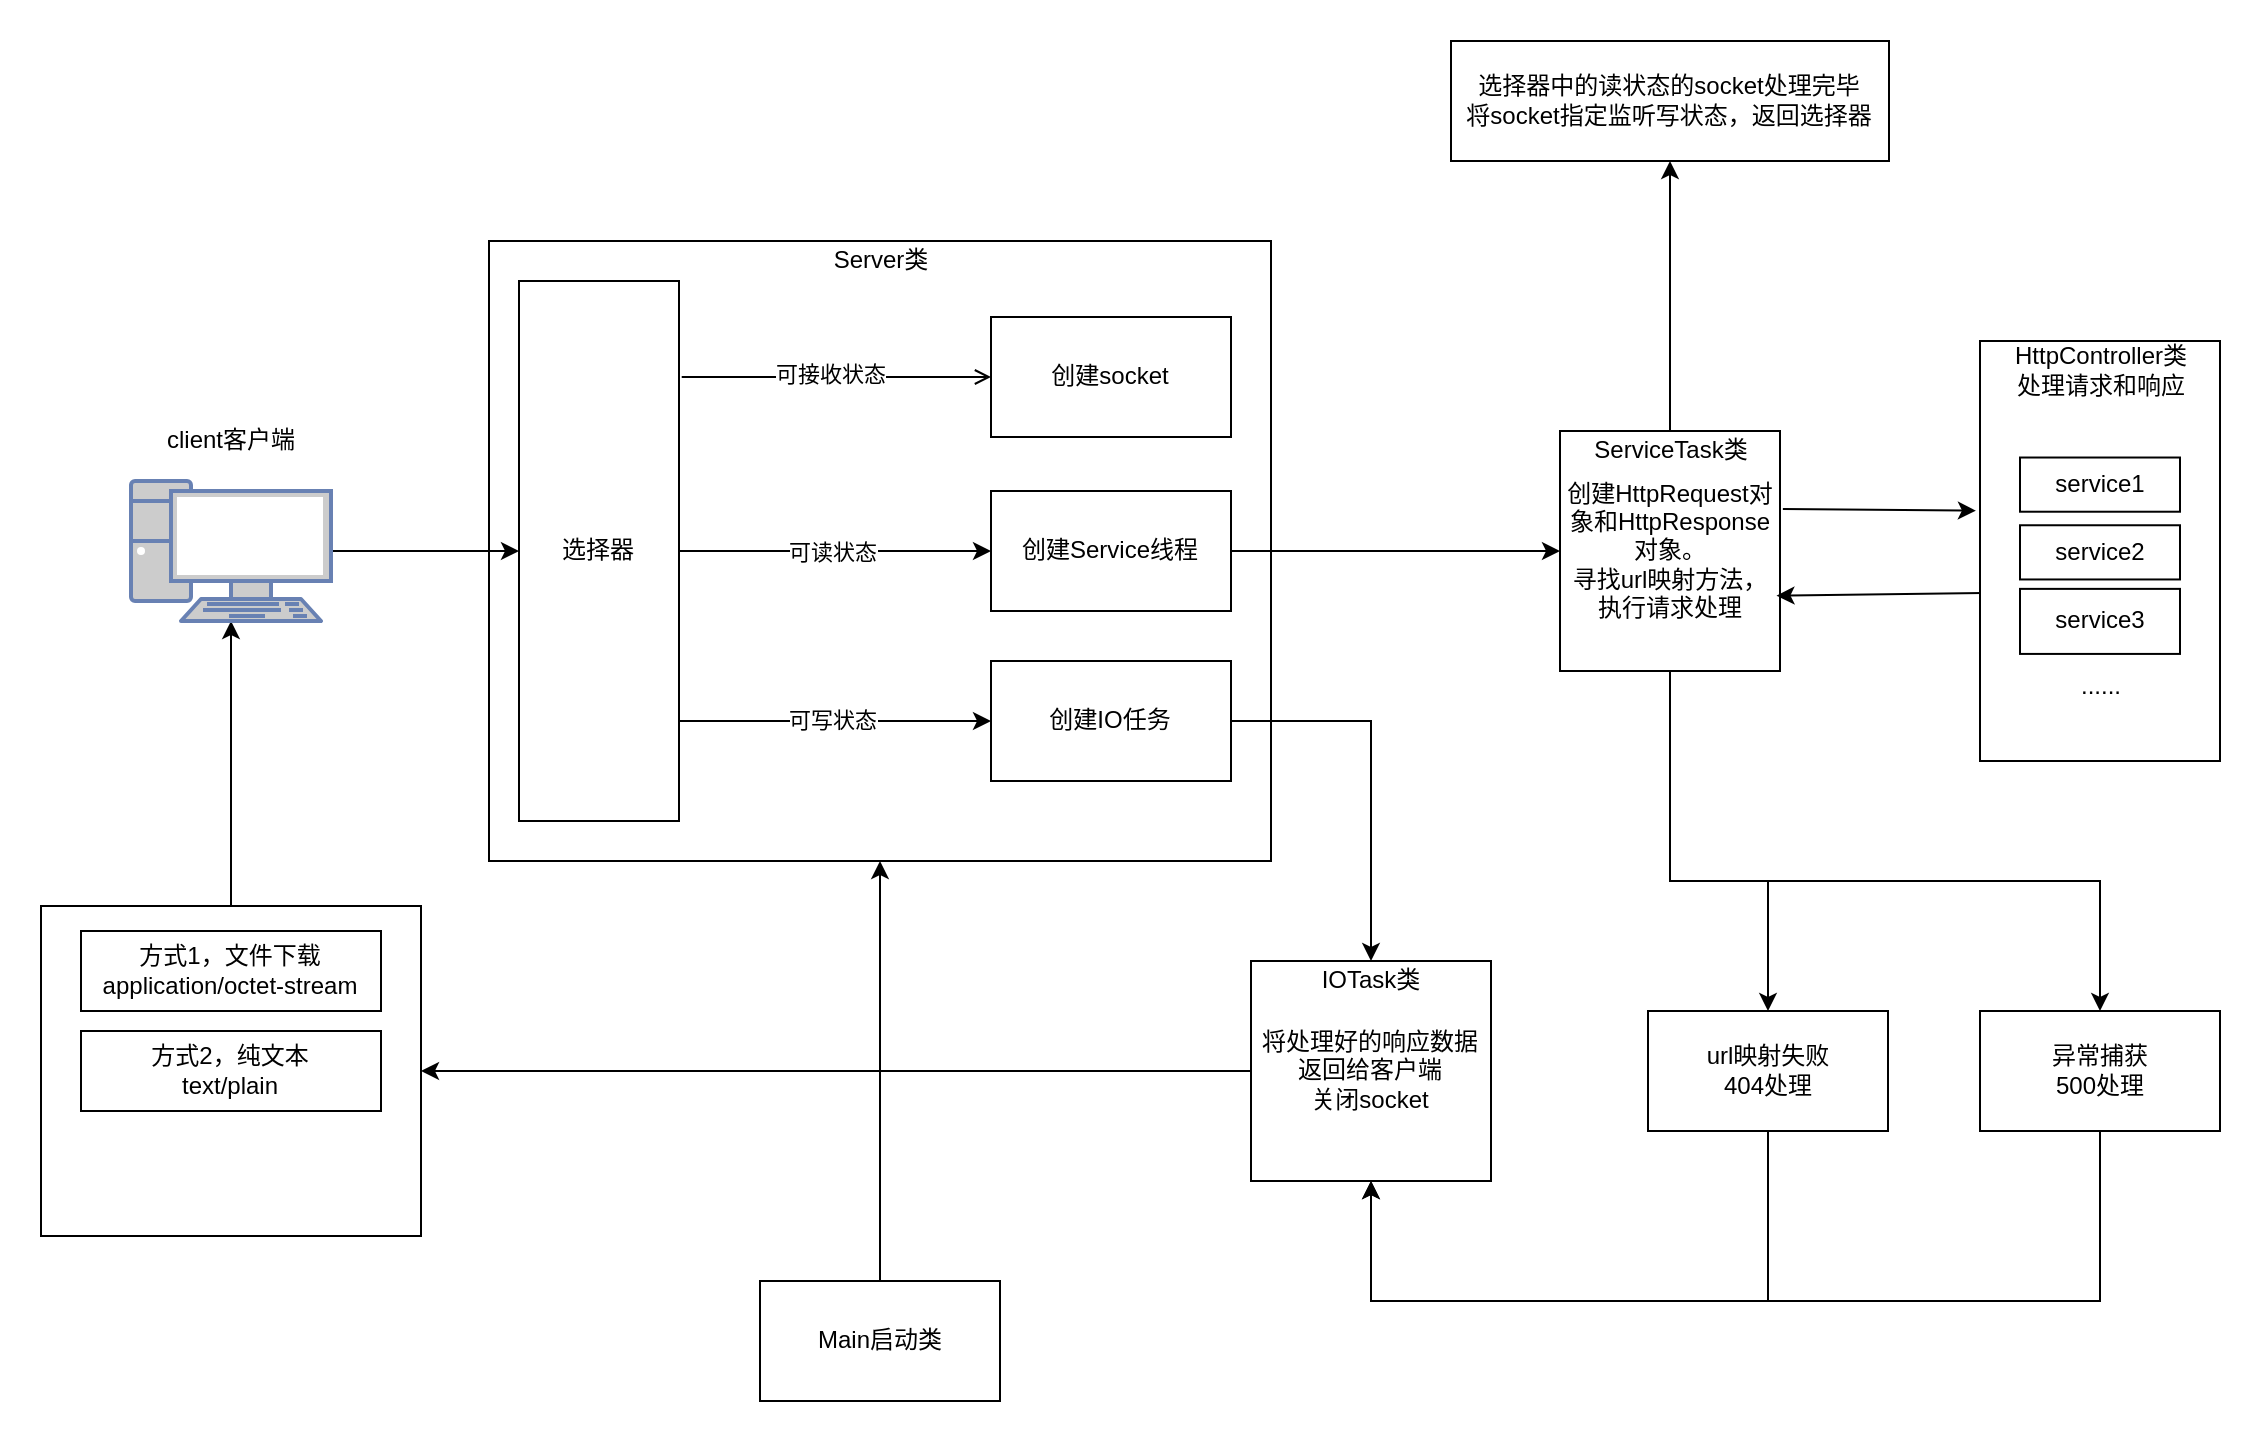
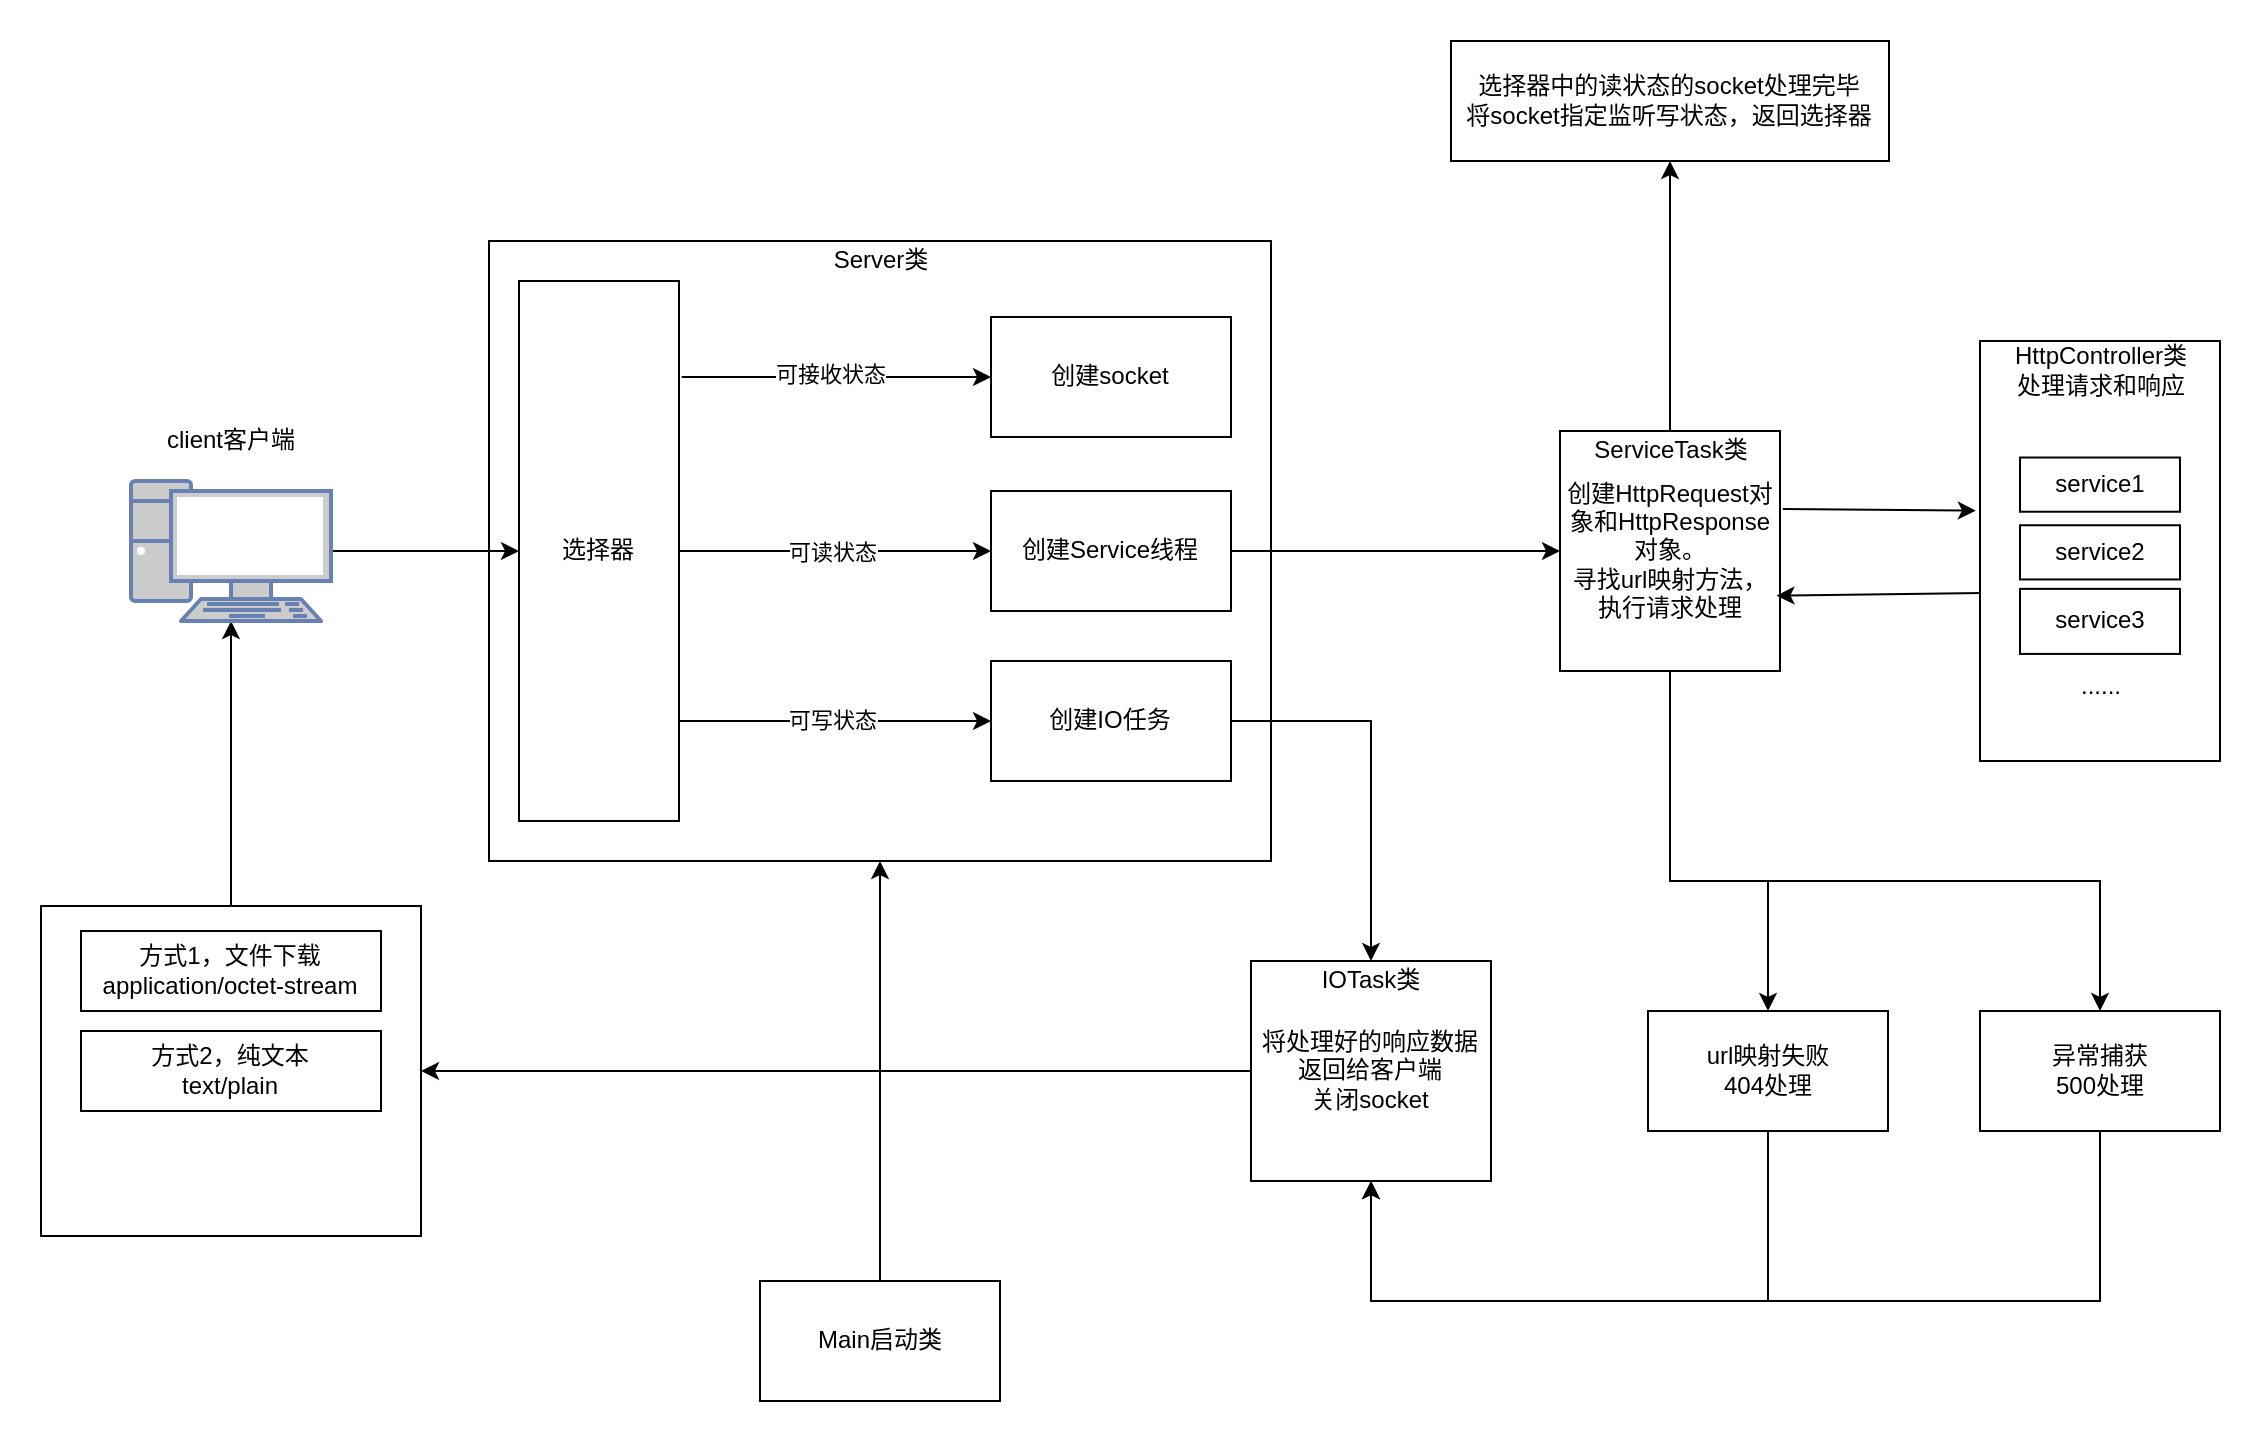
(978, 377) -> (976, 377)
